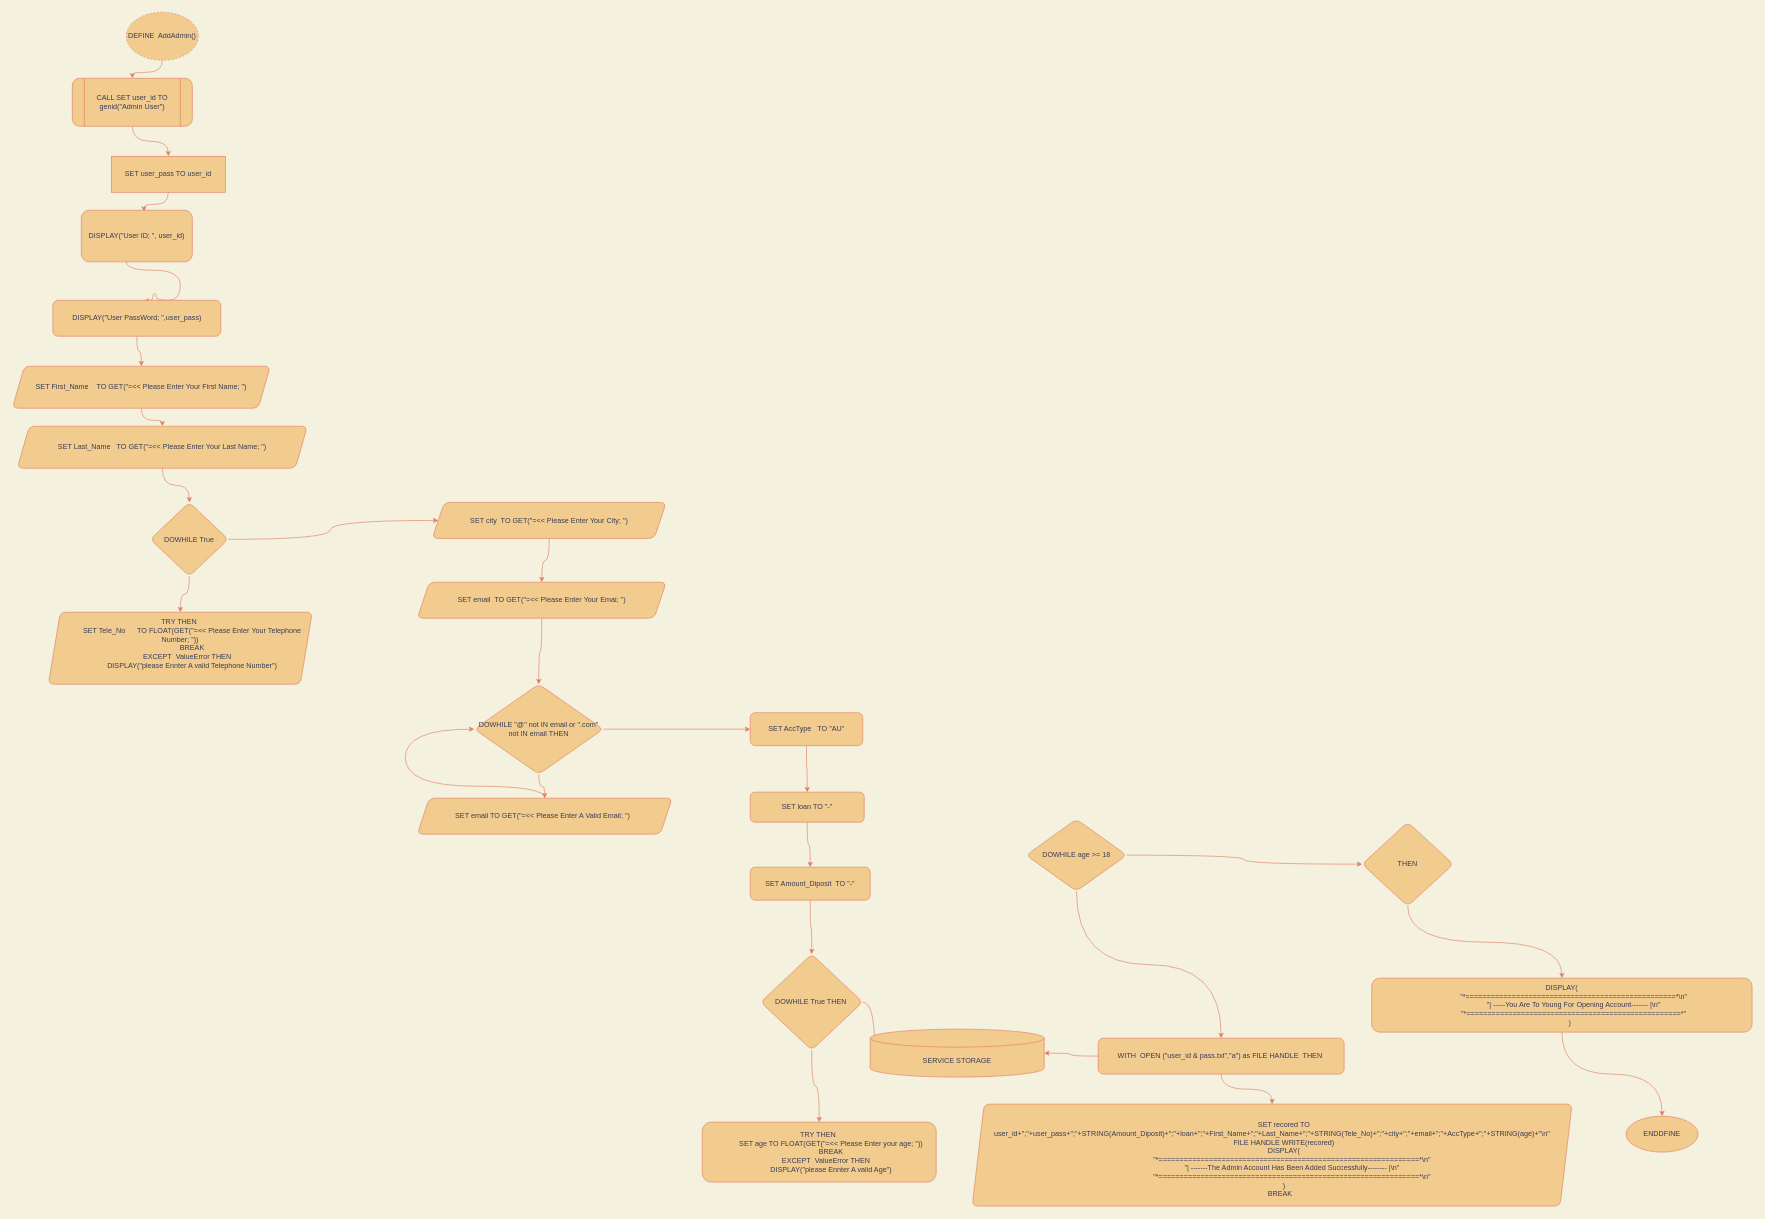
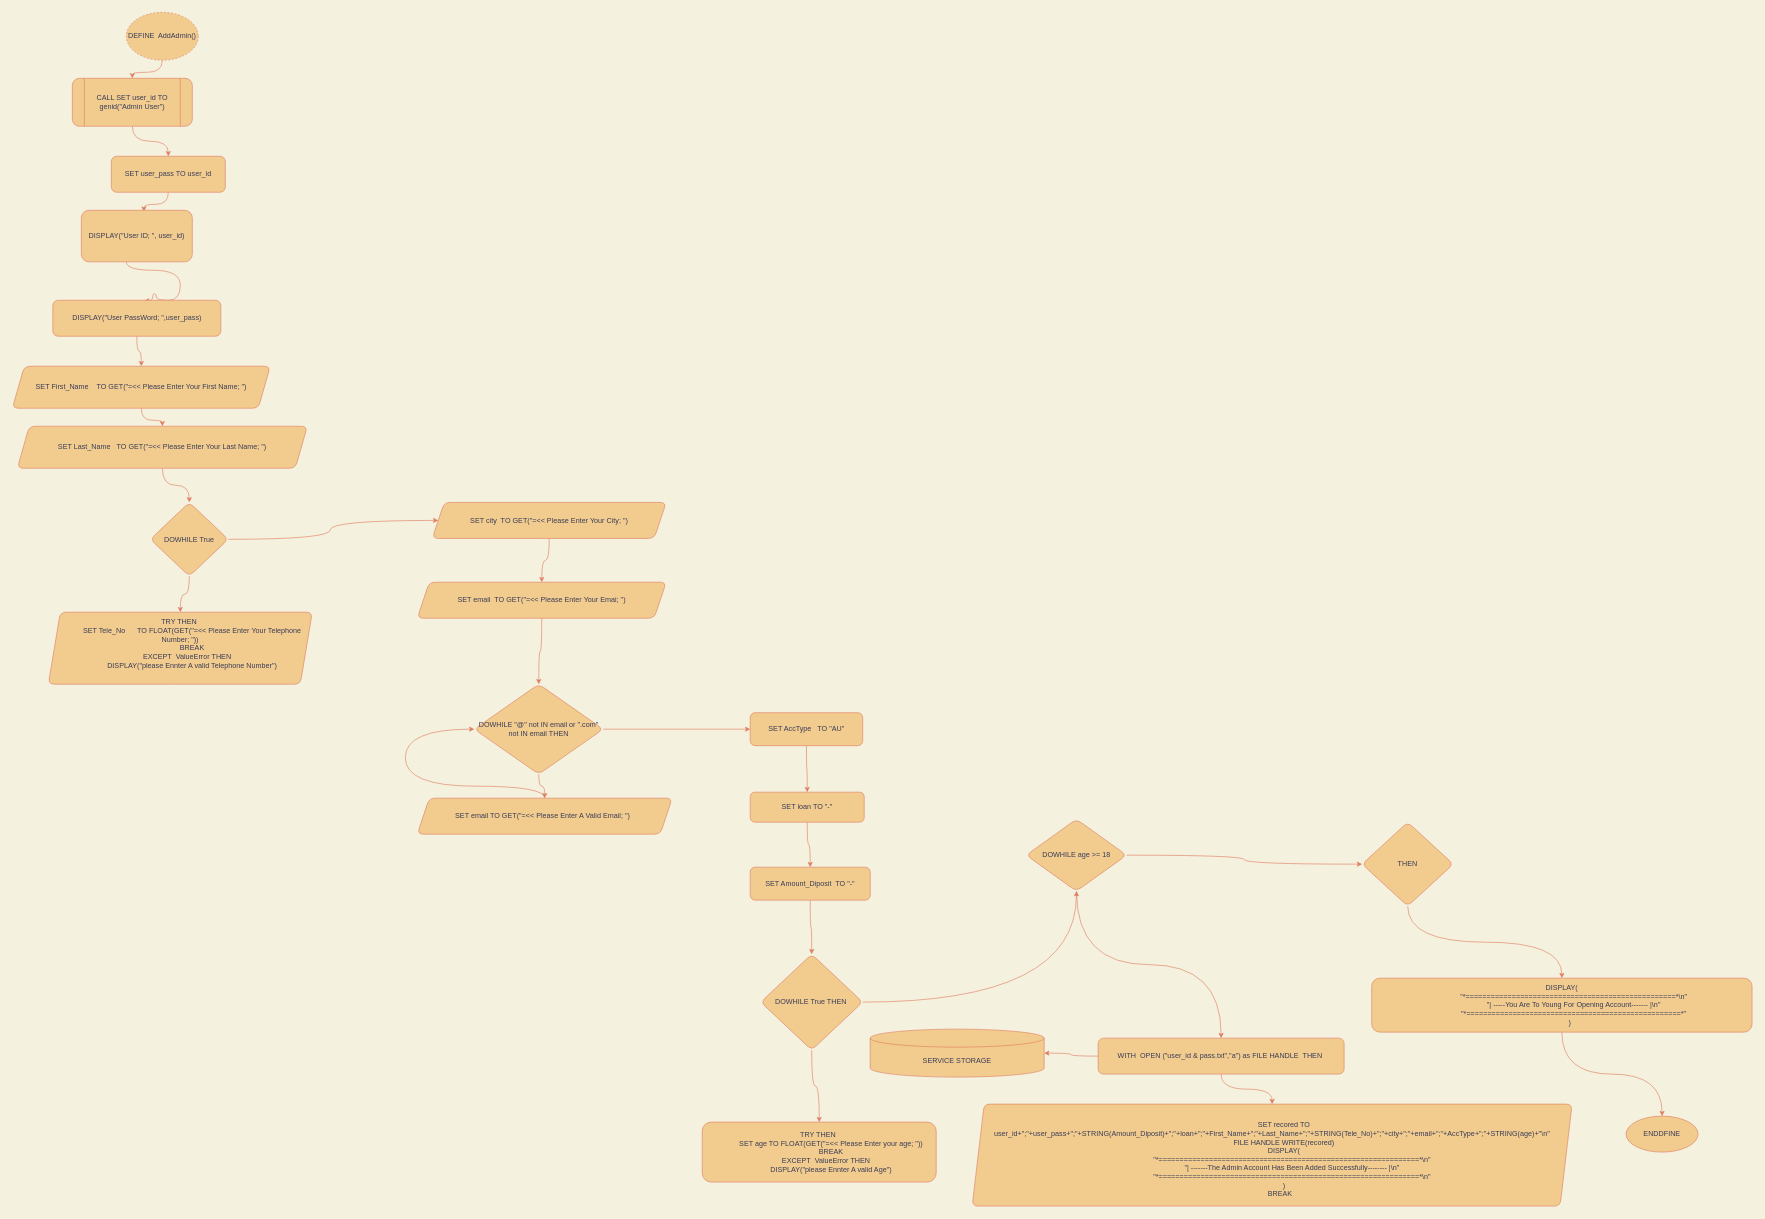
(168, 174) -> (168, 174)
(873, 1018) -> (989, 988)
